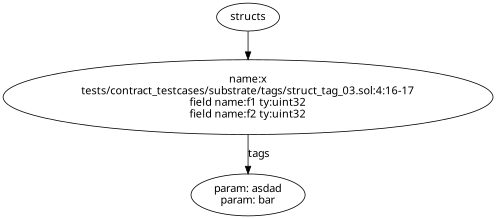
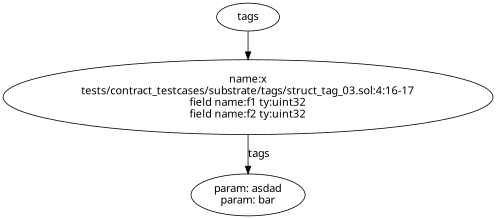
(248, 17) -> (248, 17)
